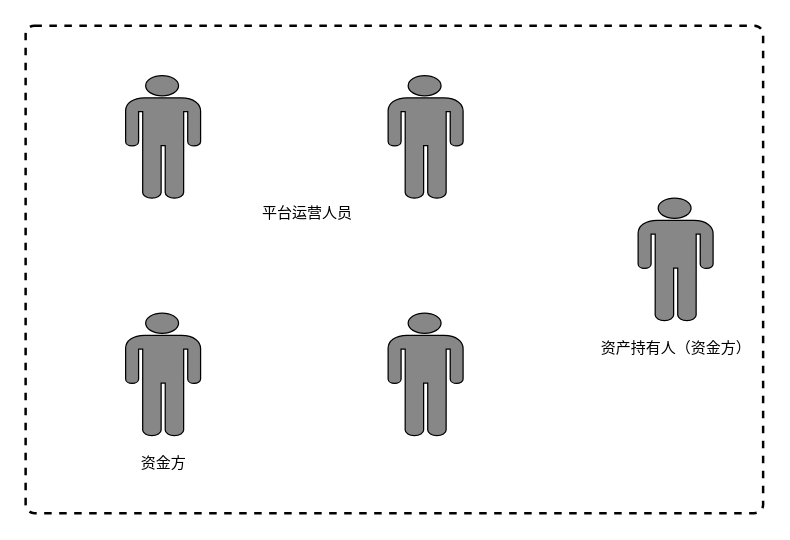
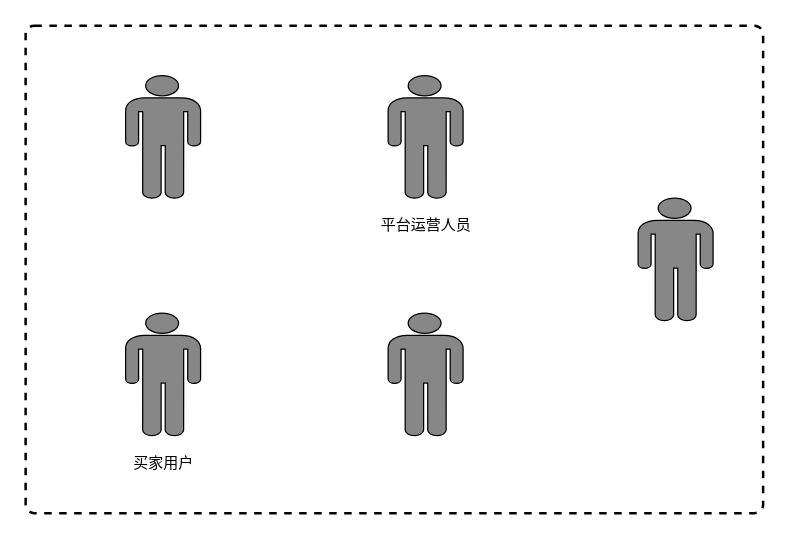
(307, 213) -> (426, 226)
(676, 348) -> none
(164, 463) -> (164, 463)
